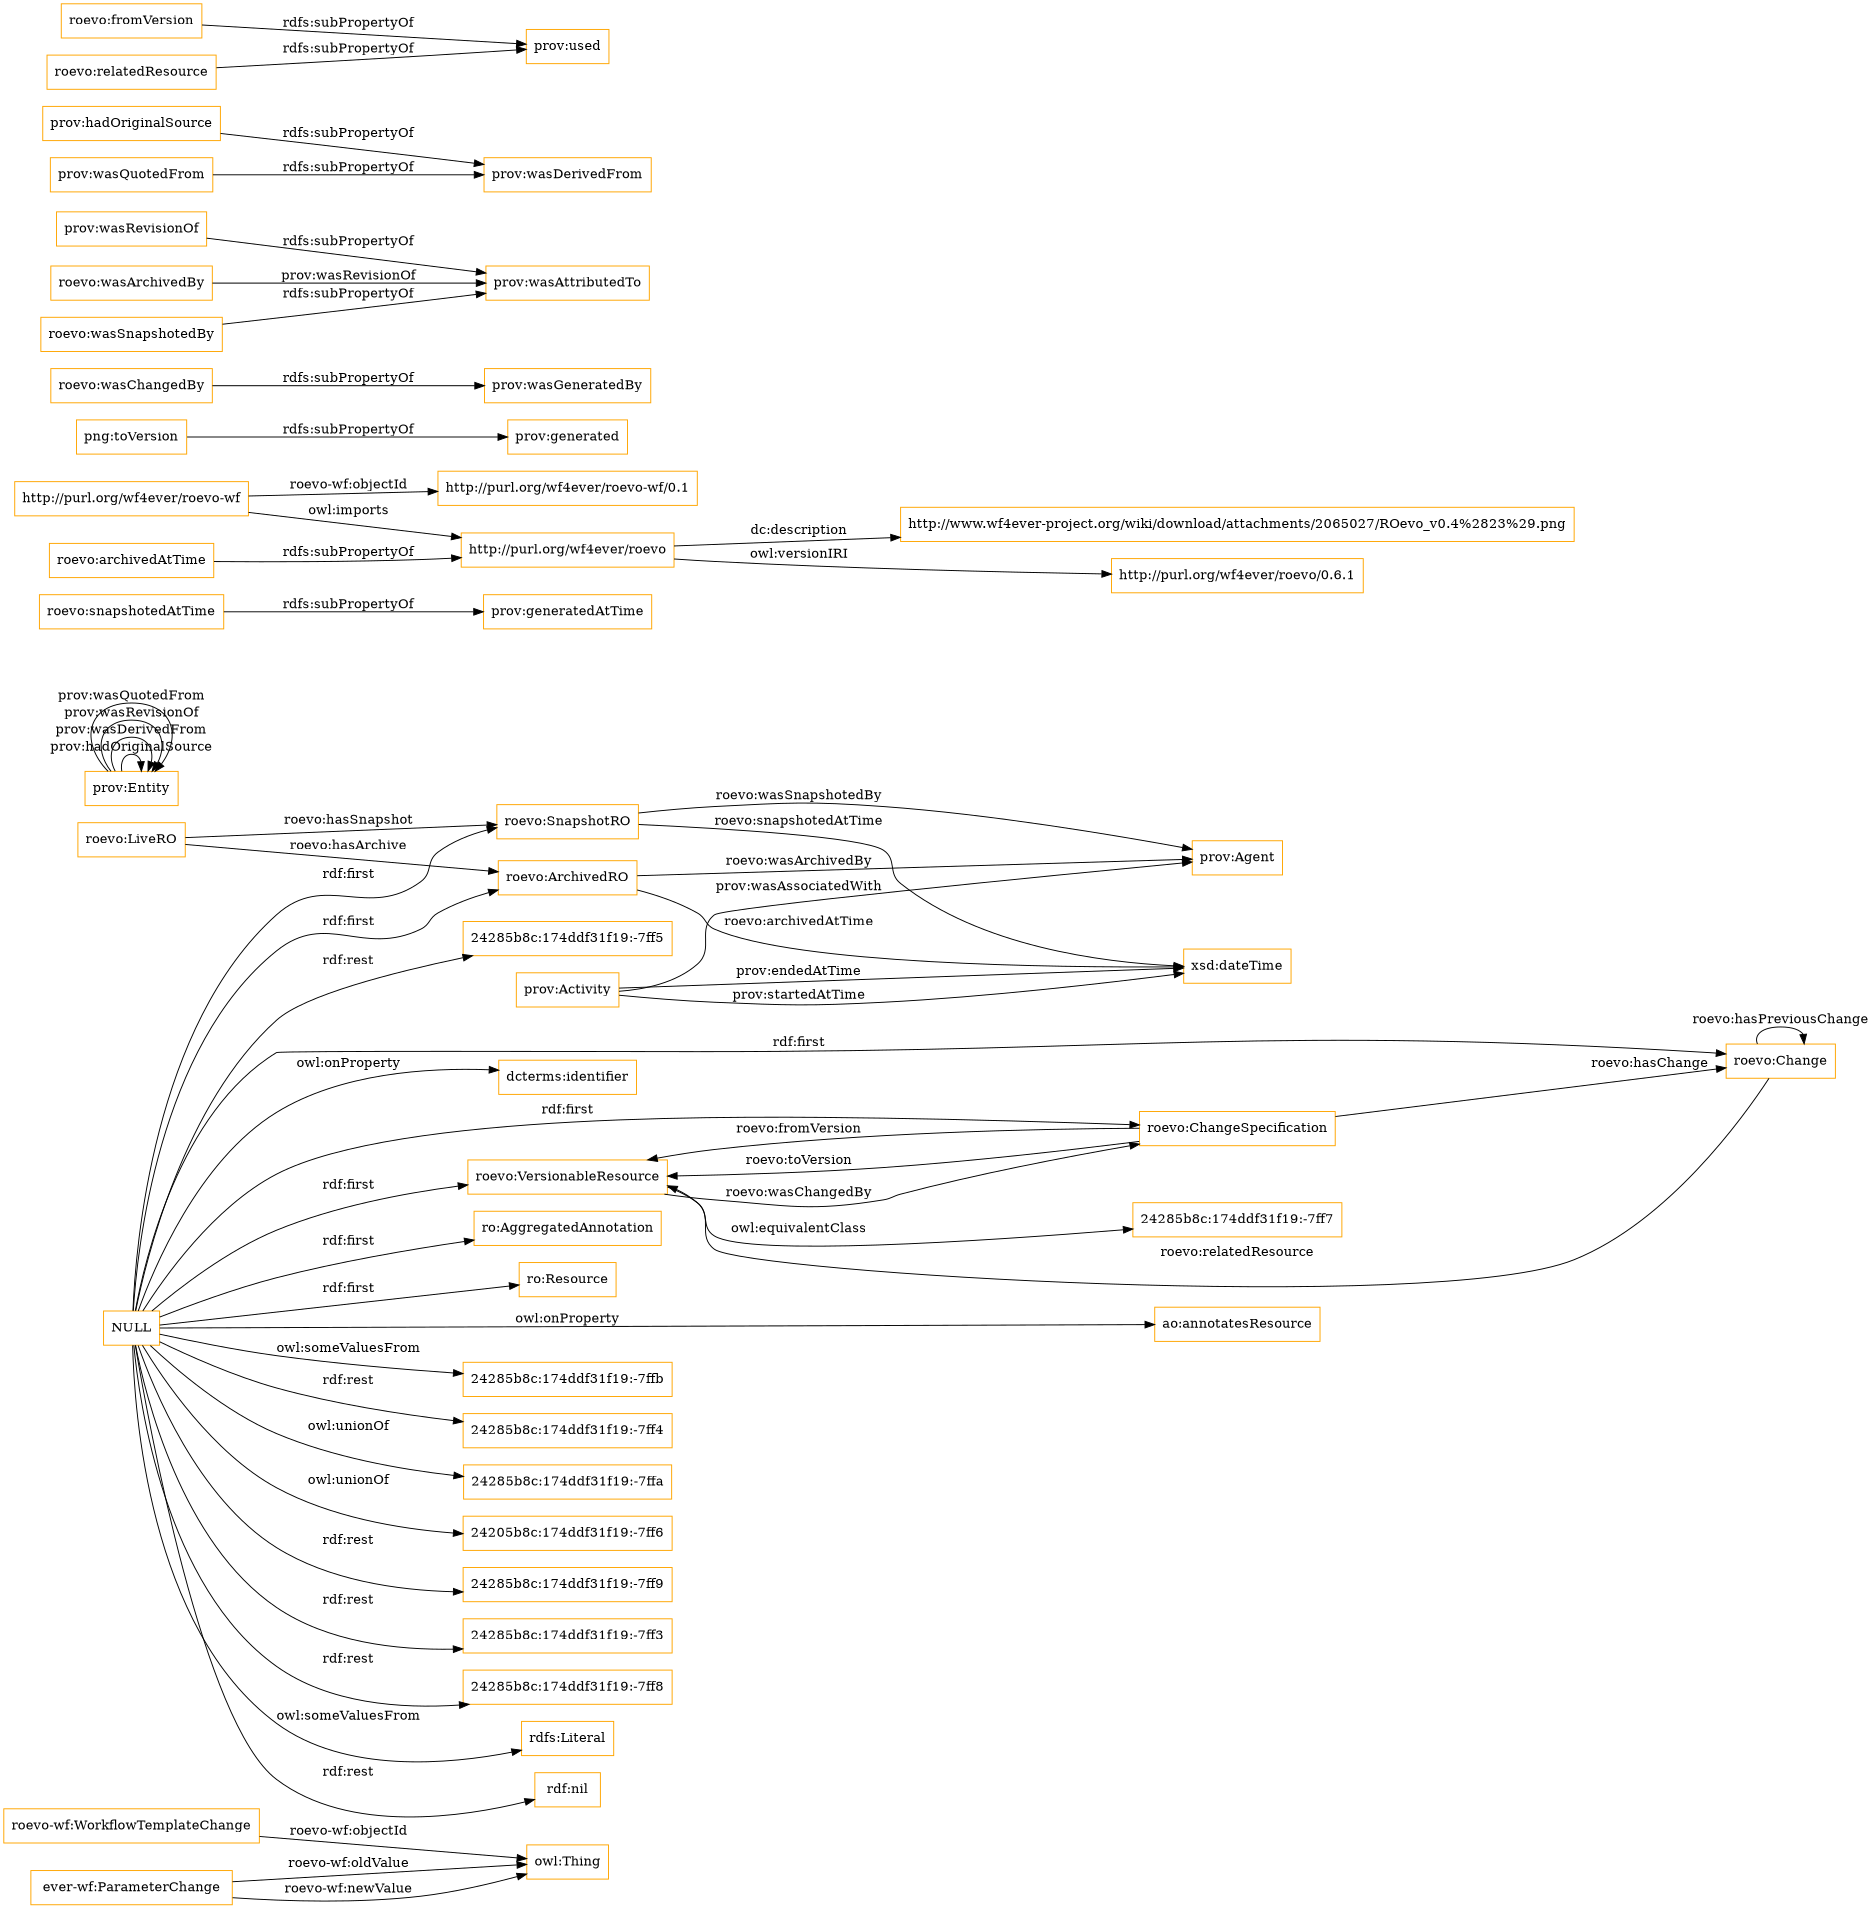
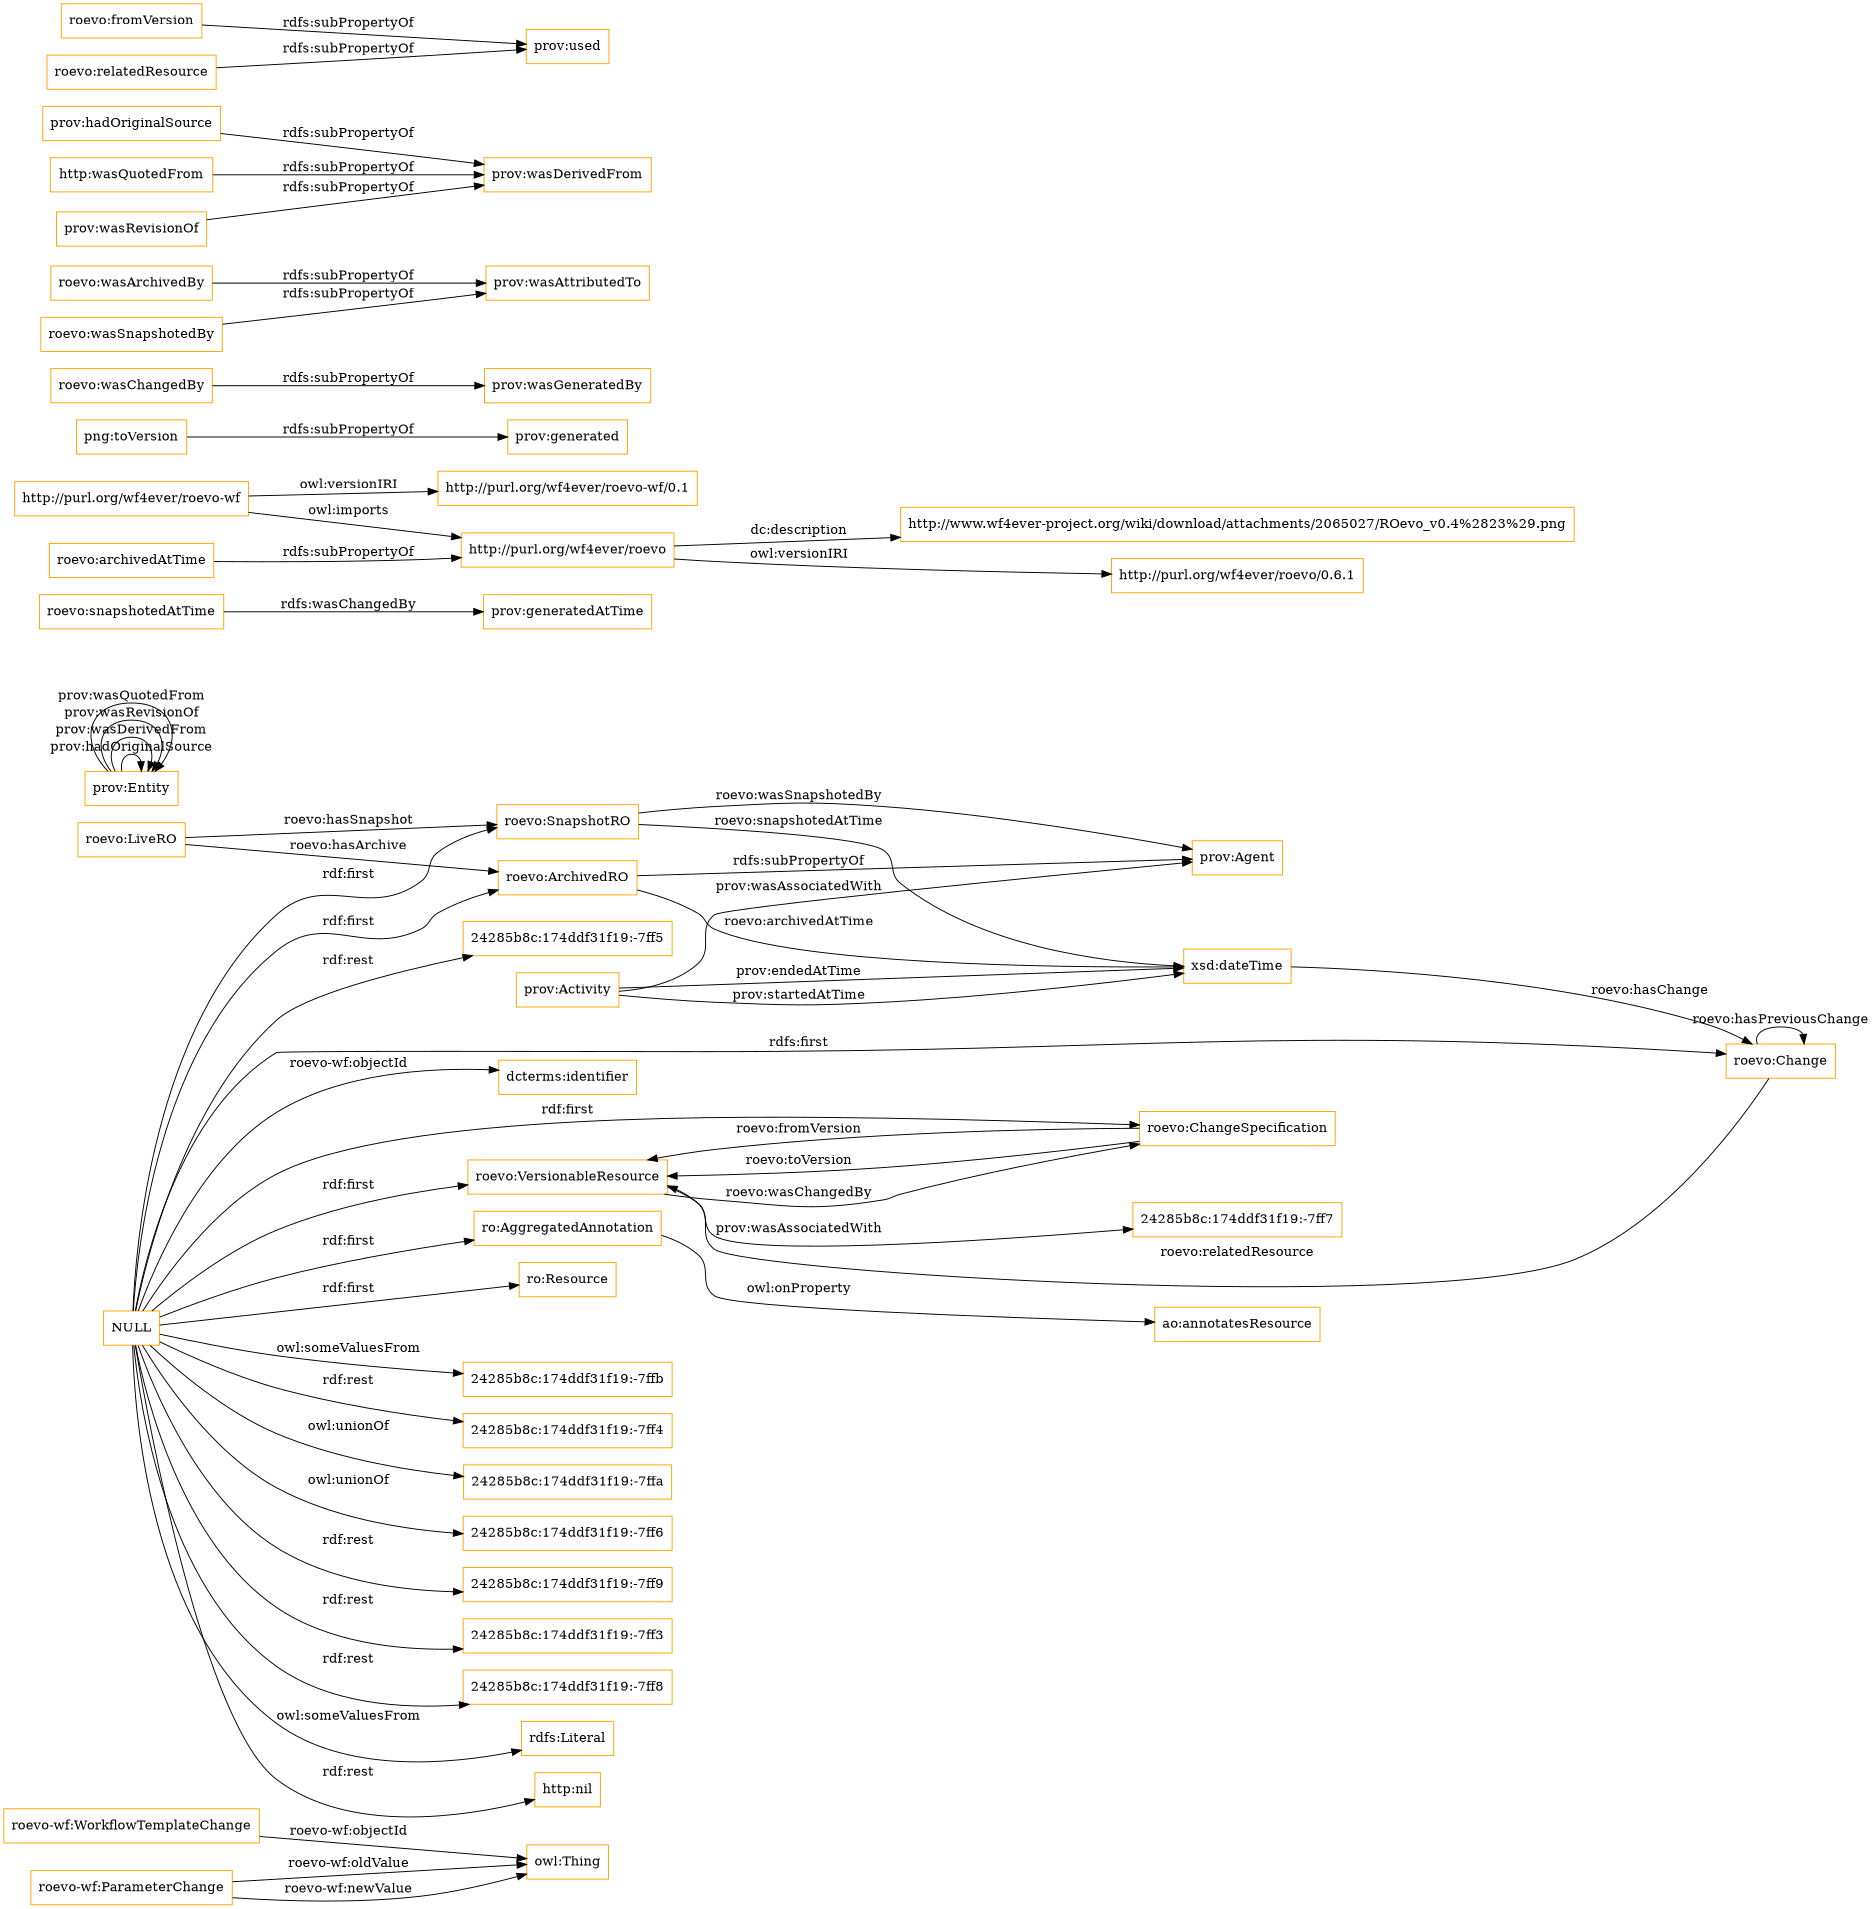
(132, 175) -> (132, 175)
(341, 255) -> (341, 203)
(349, 276) -> (349, 276)
(349, 485) -> (349, 485)
(349, 605) -> (349, 605)
(799, 861) -> (799, 861)
(799, 1043) -> (799, 1043)
(349, 1064) -> (349, 1064)
(1526, 1093) -> (1520, 985)
(799, 1229) -> (799, 1229)
(652, 1326) -> (885, 1312)
(568, 1533) -> (568, 1533)
(568, 1790) -> (568, 1790)
(132, 1888) -> (132, 1888)
